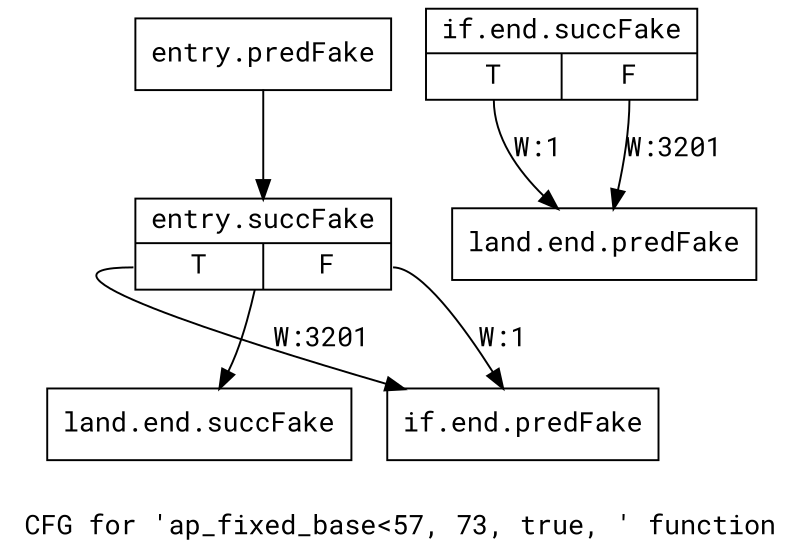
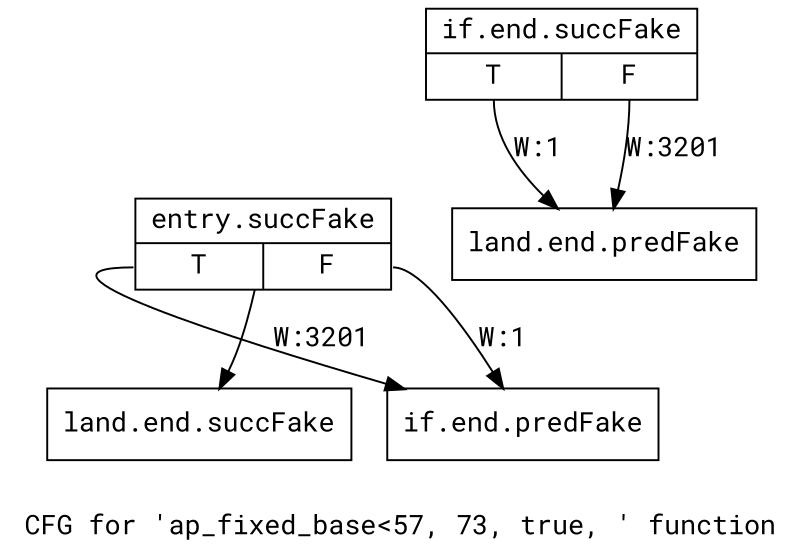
(263, 54) -> none
